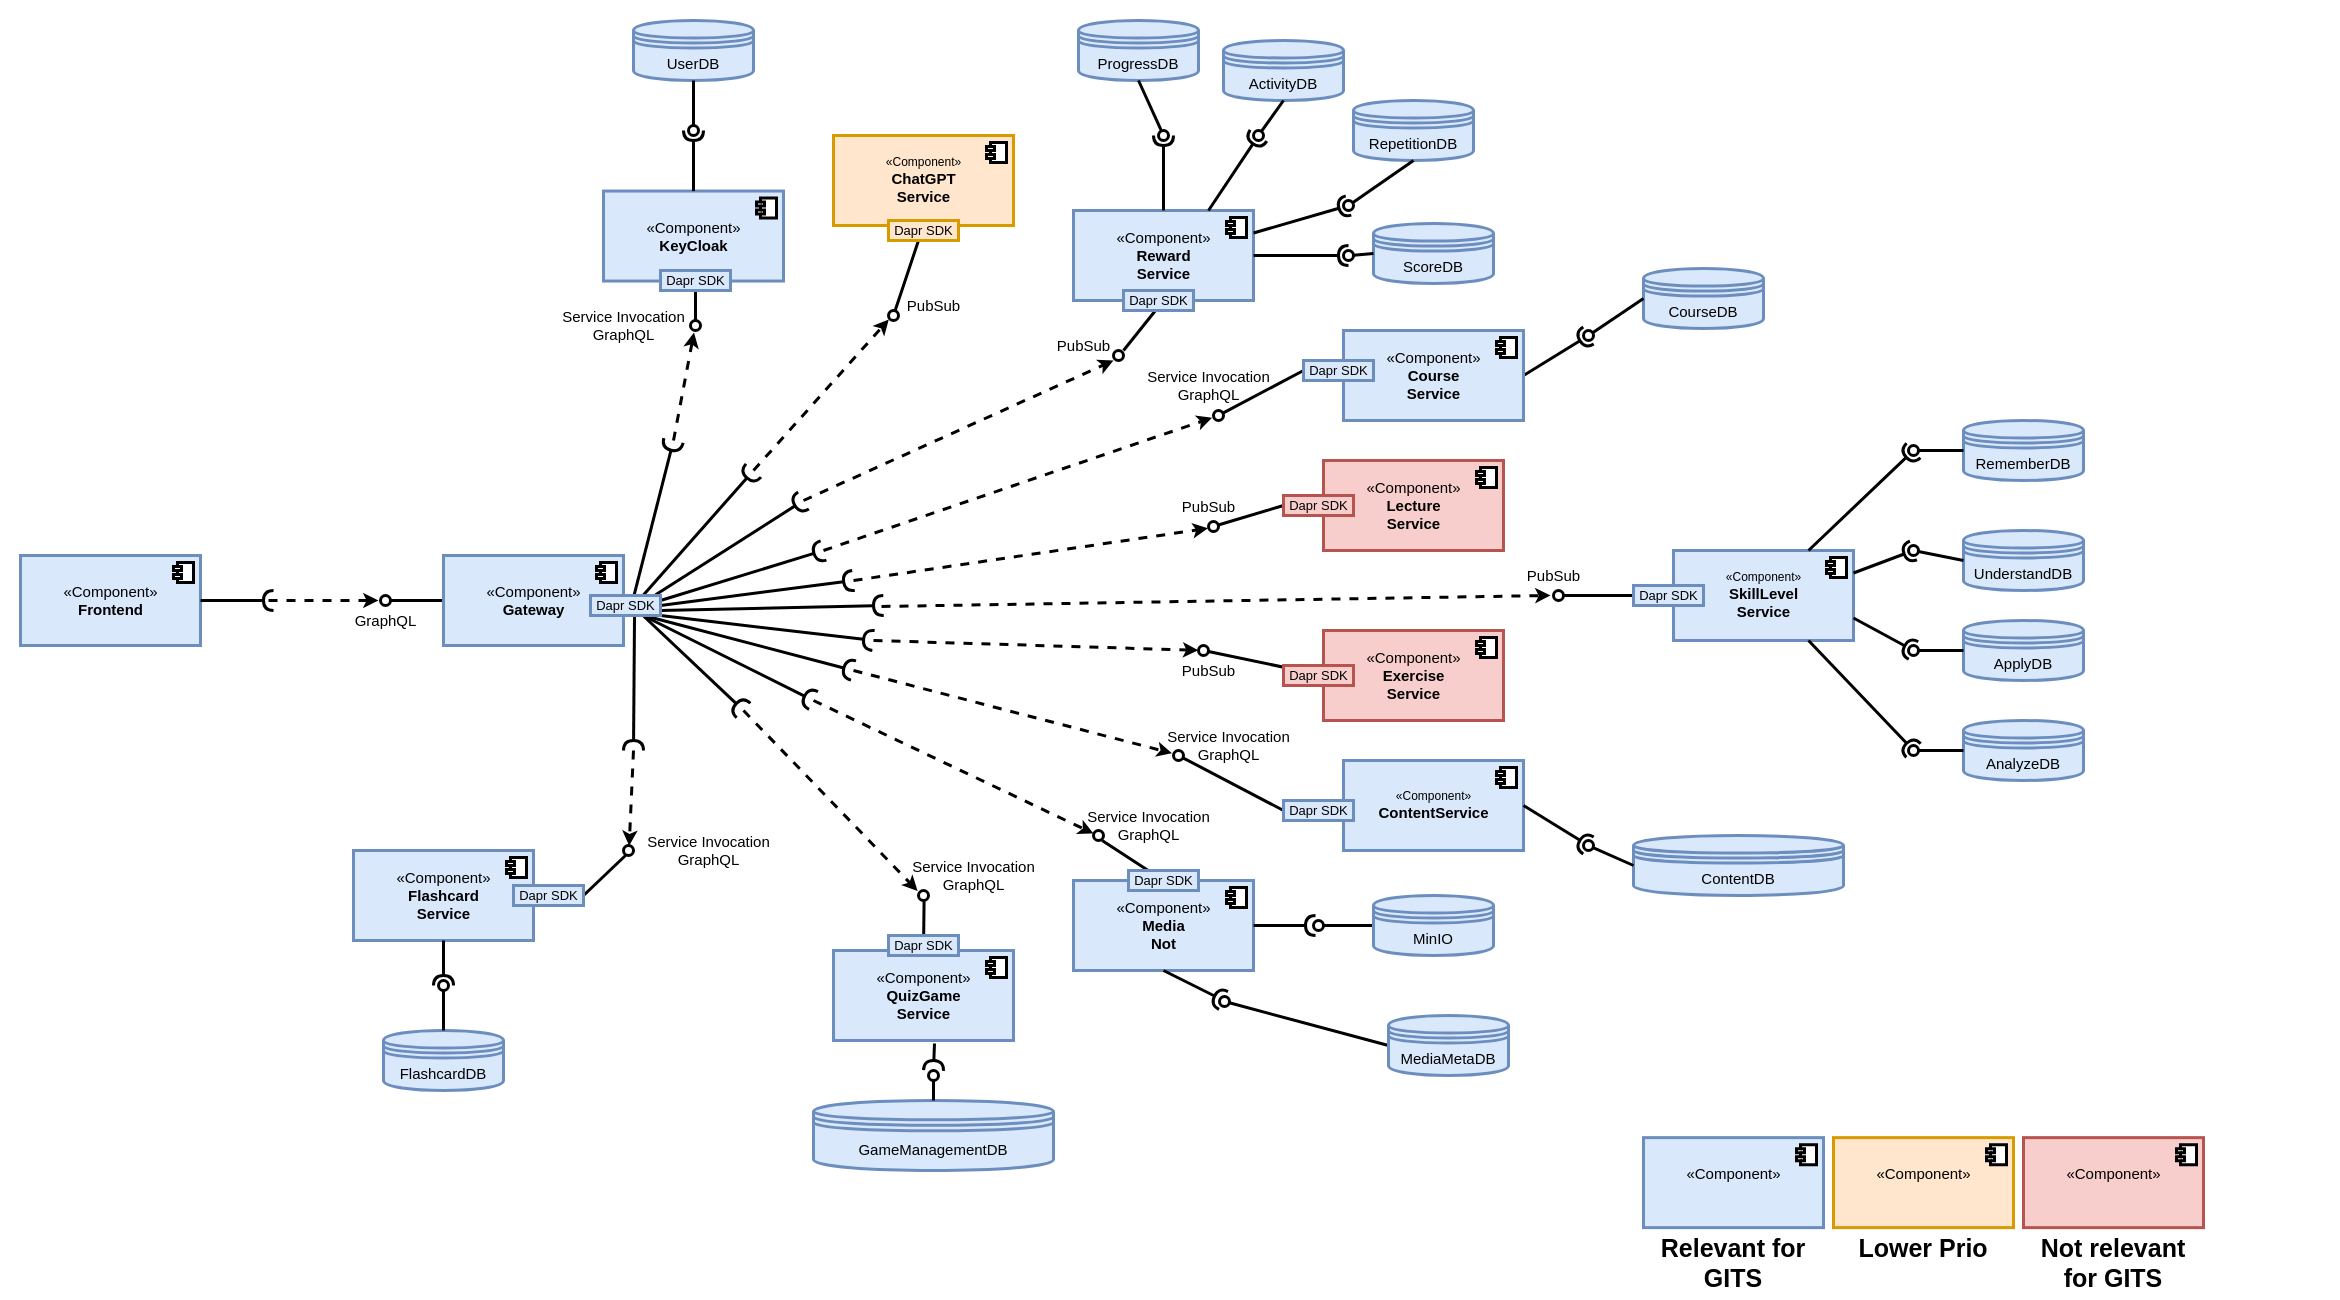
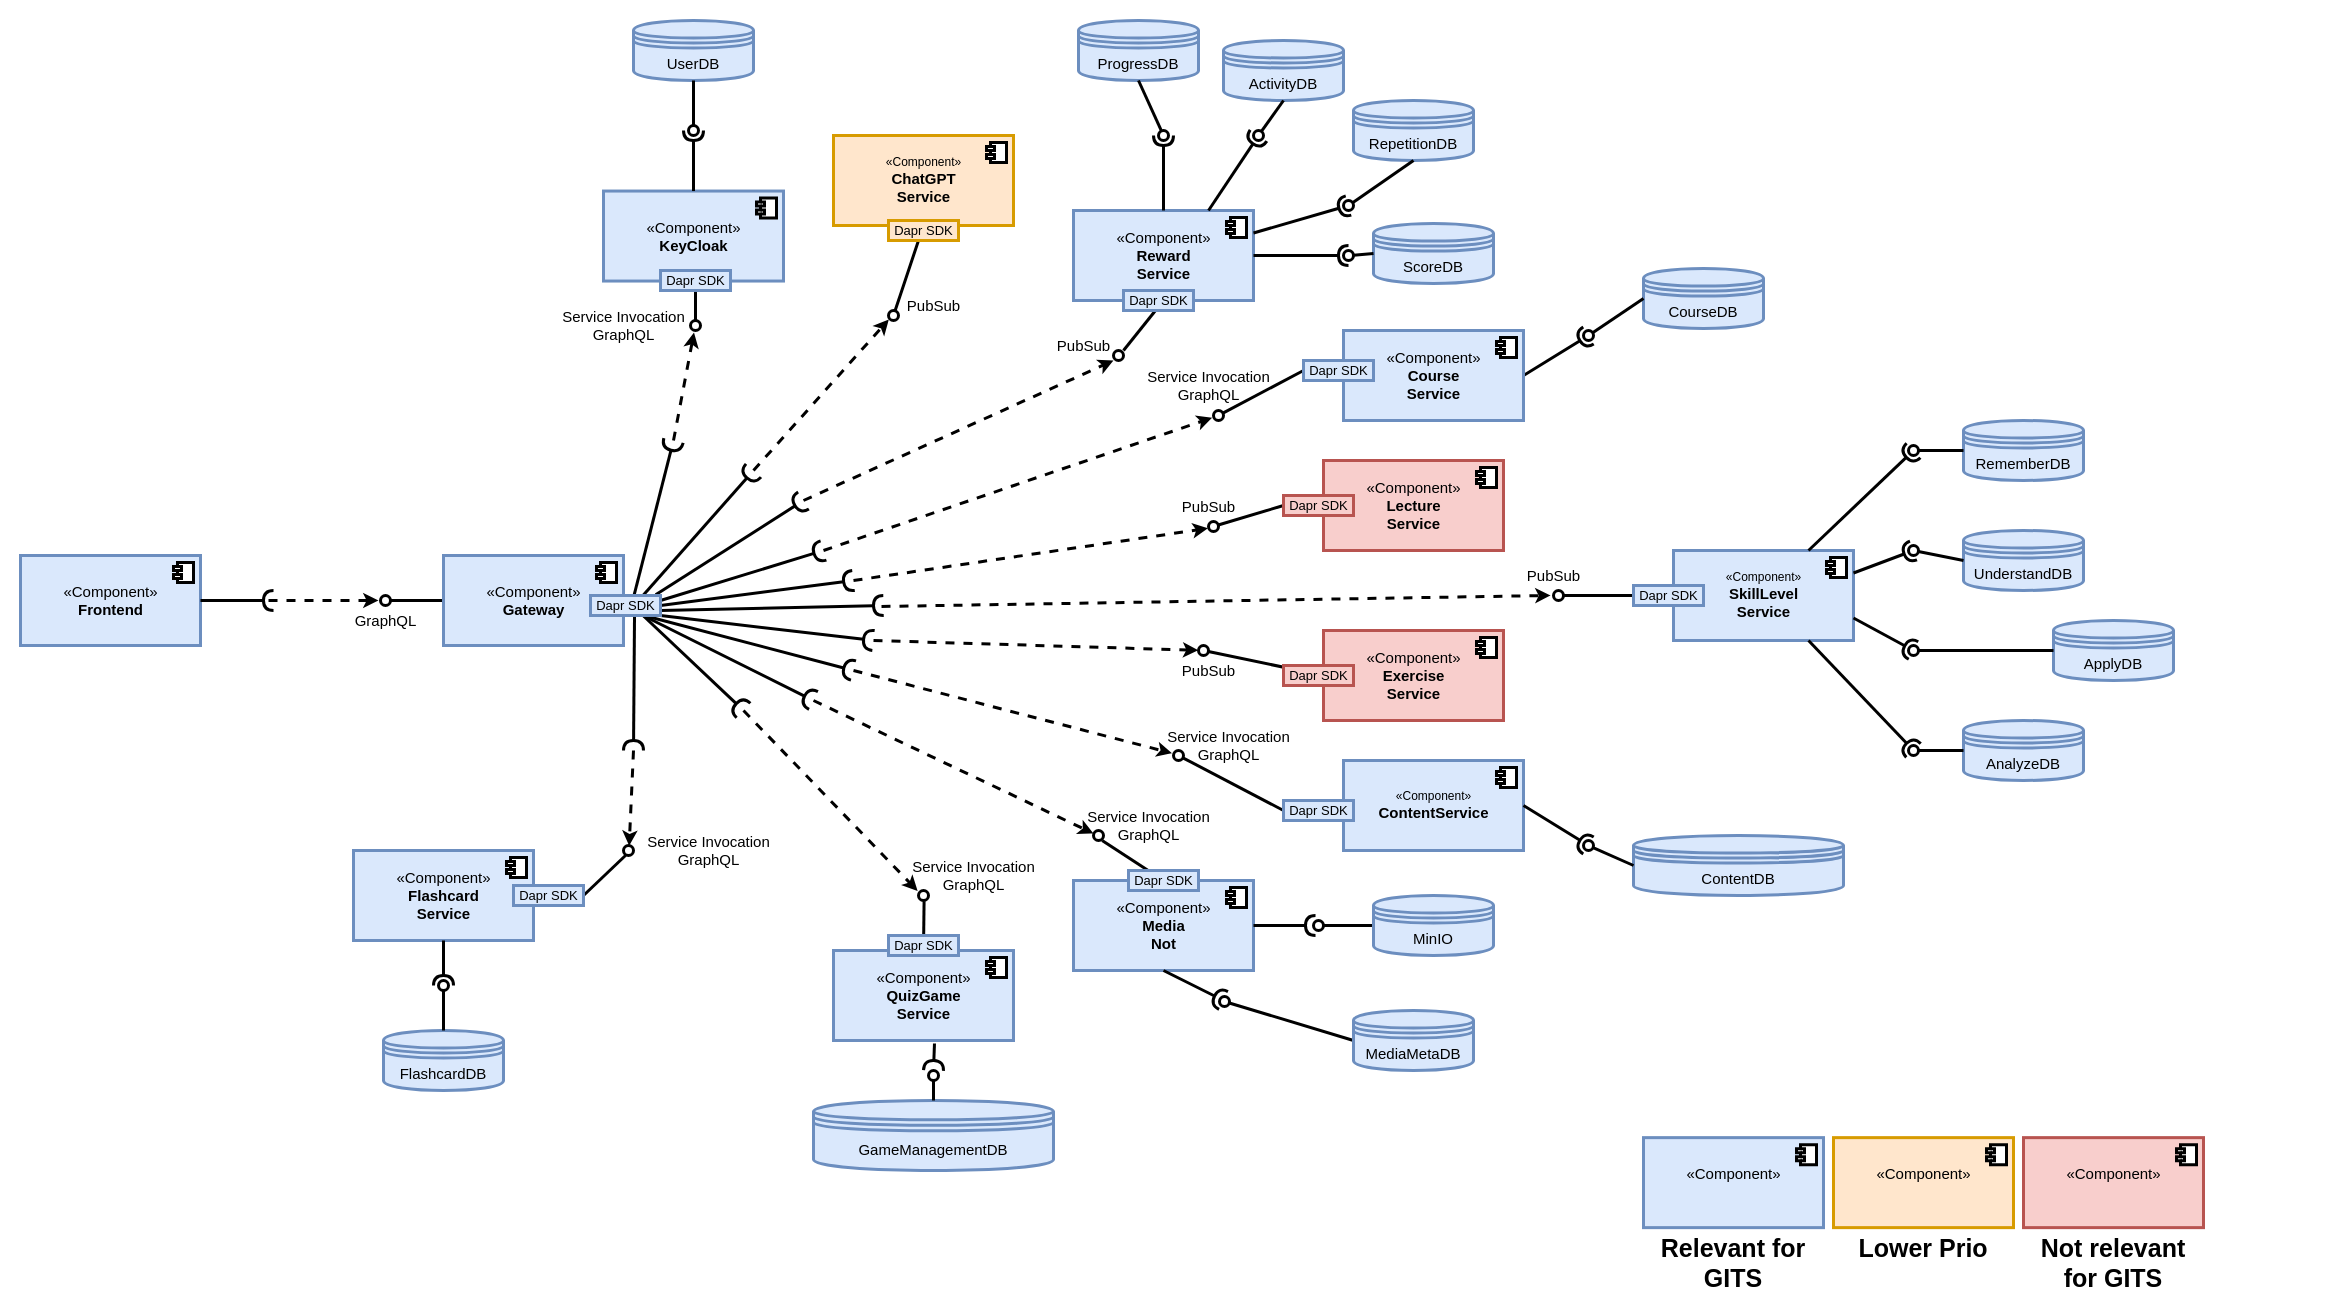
(2024, 651) -> (2114, 651)
(1449, 1046) -> (1414, 1041)
